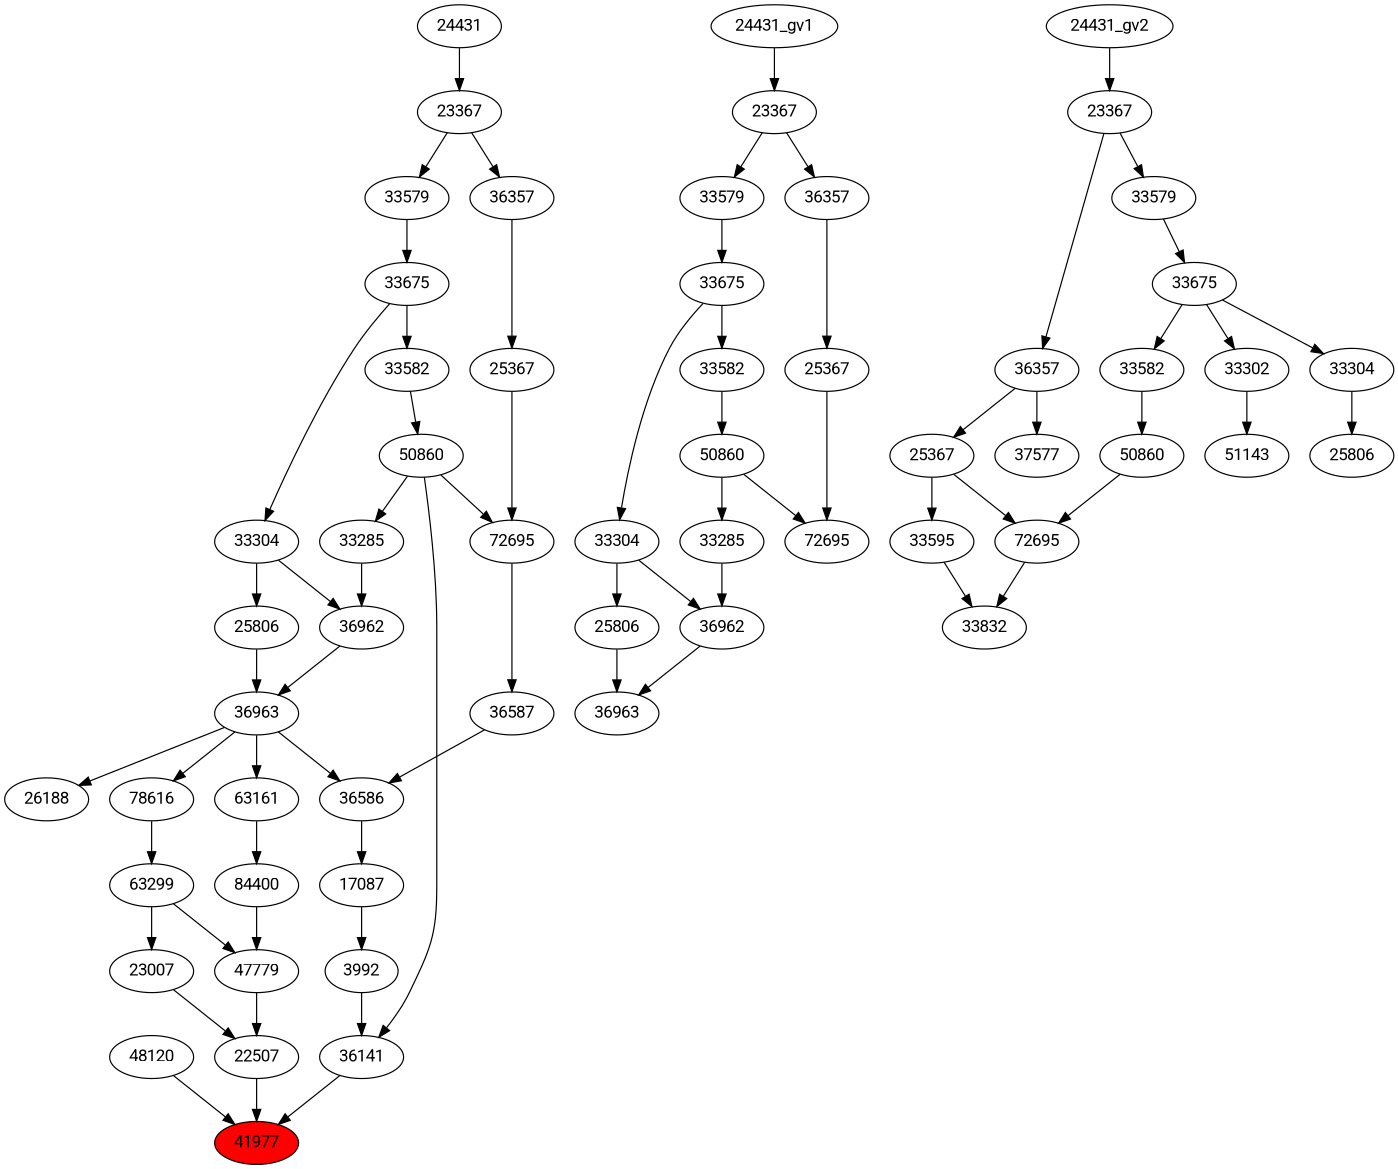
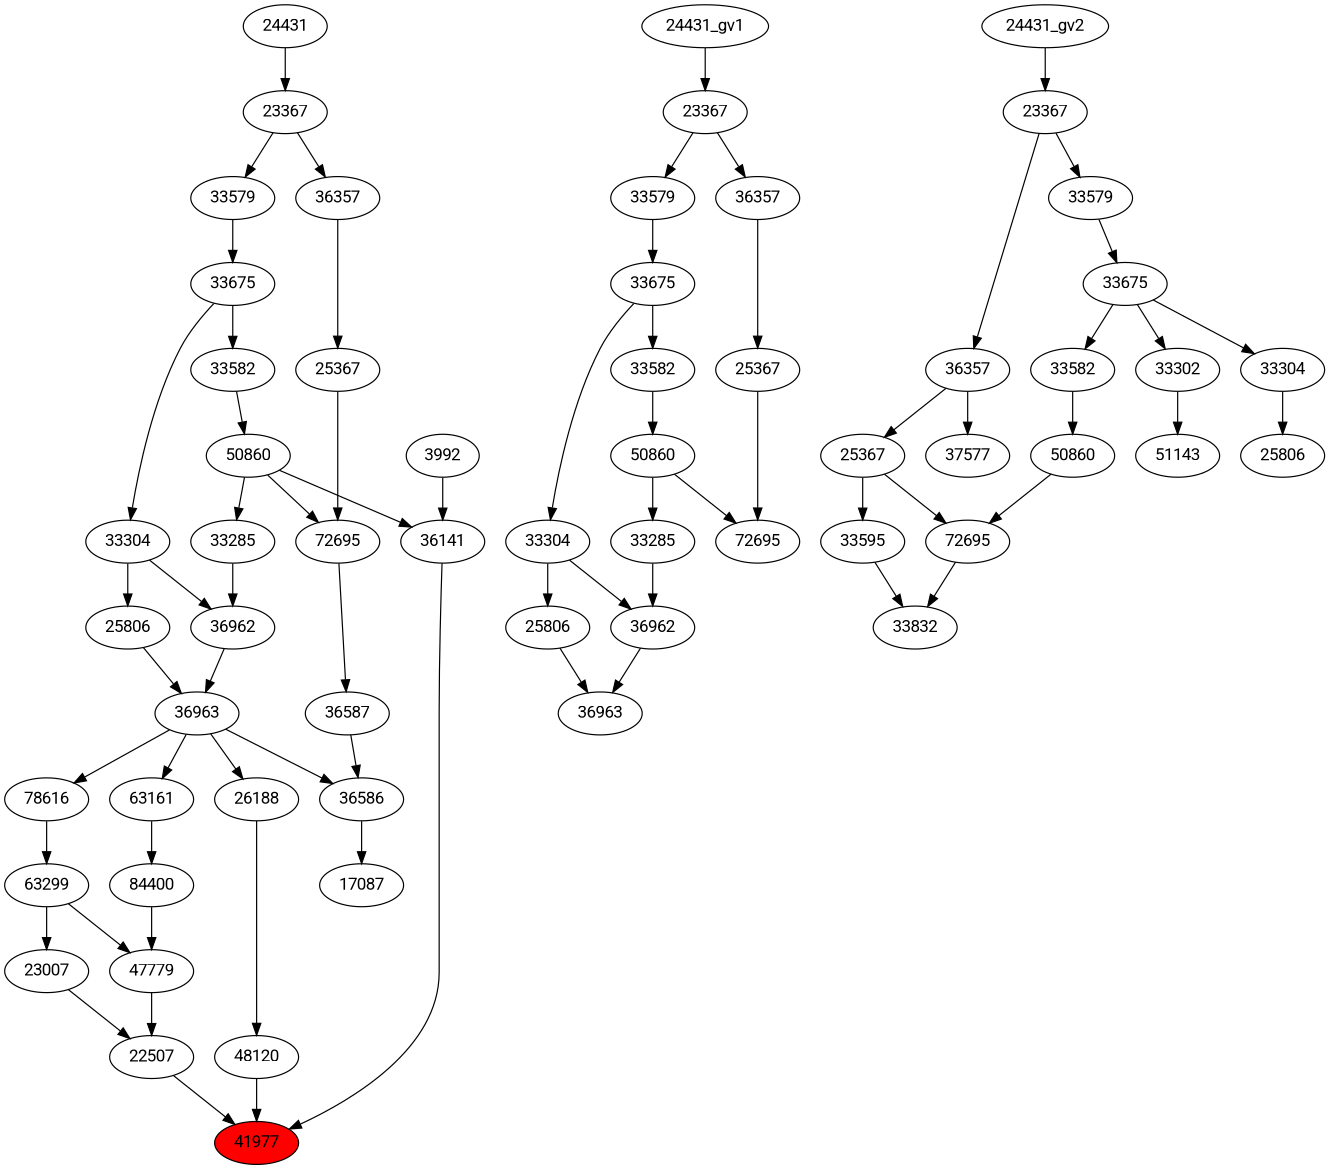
none -> (257, 922)
(362, 922) -> none
